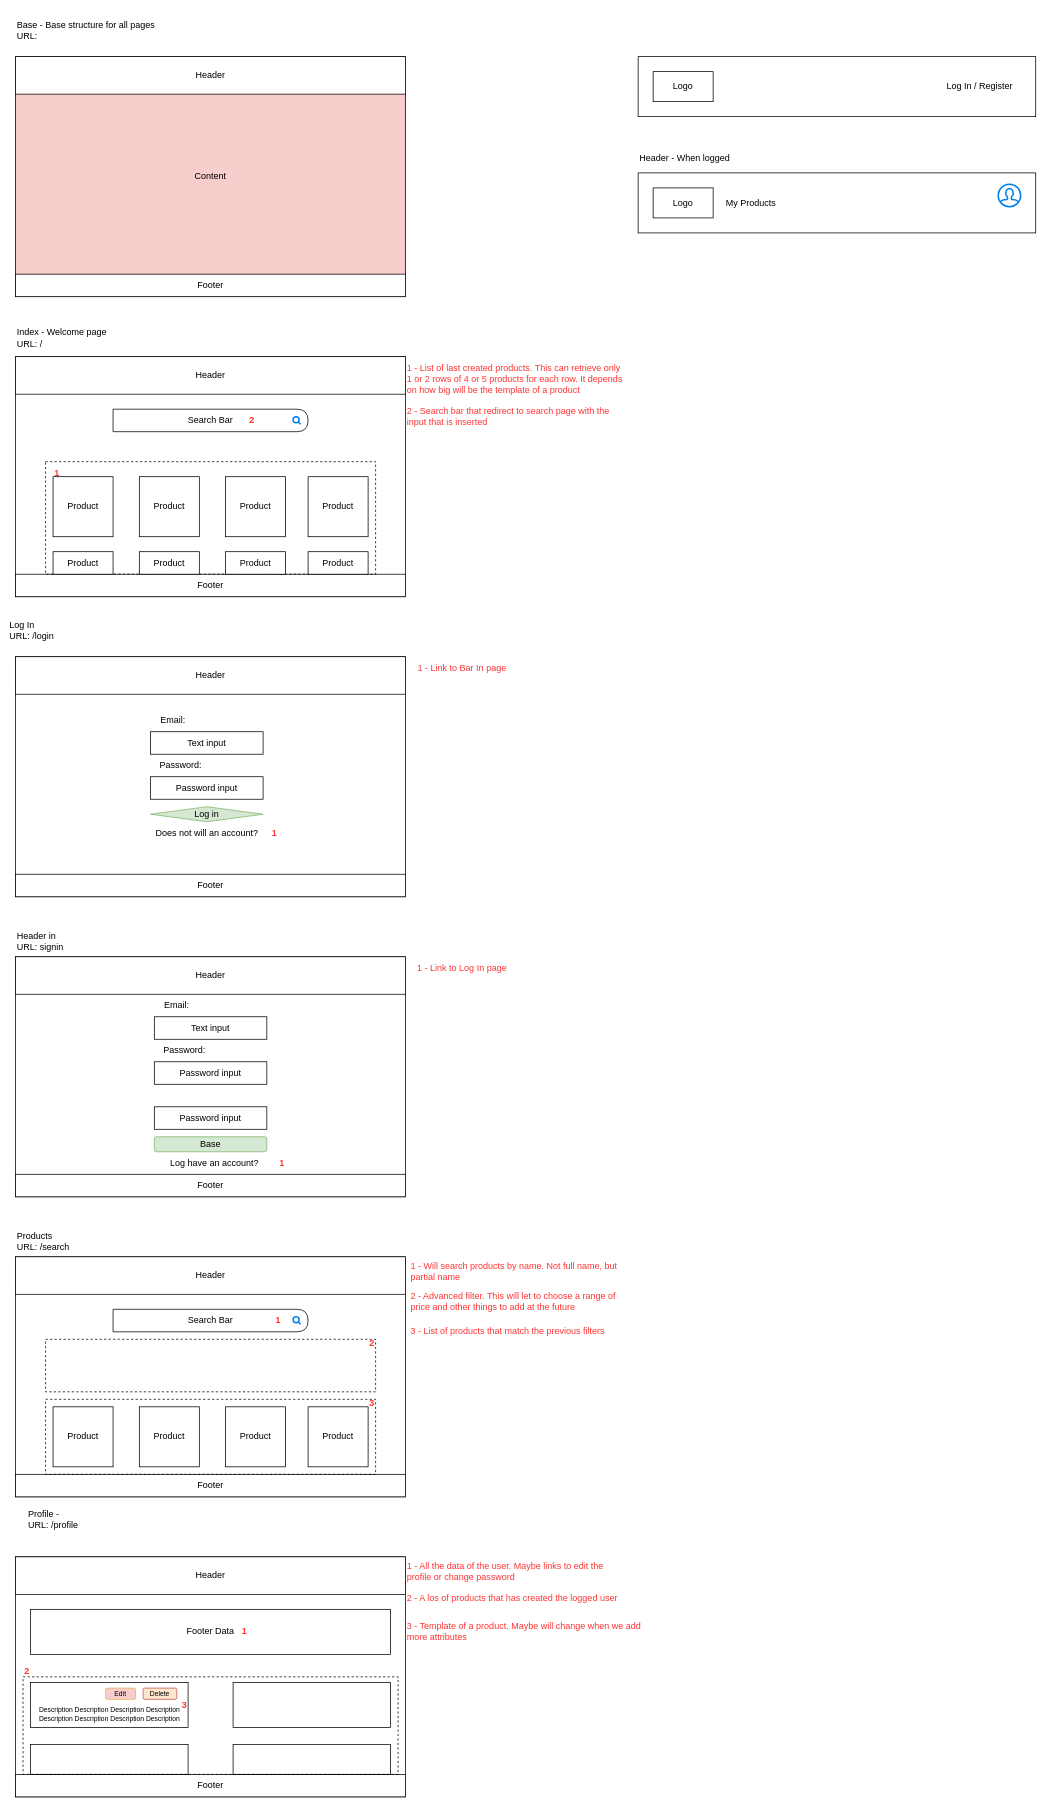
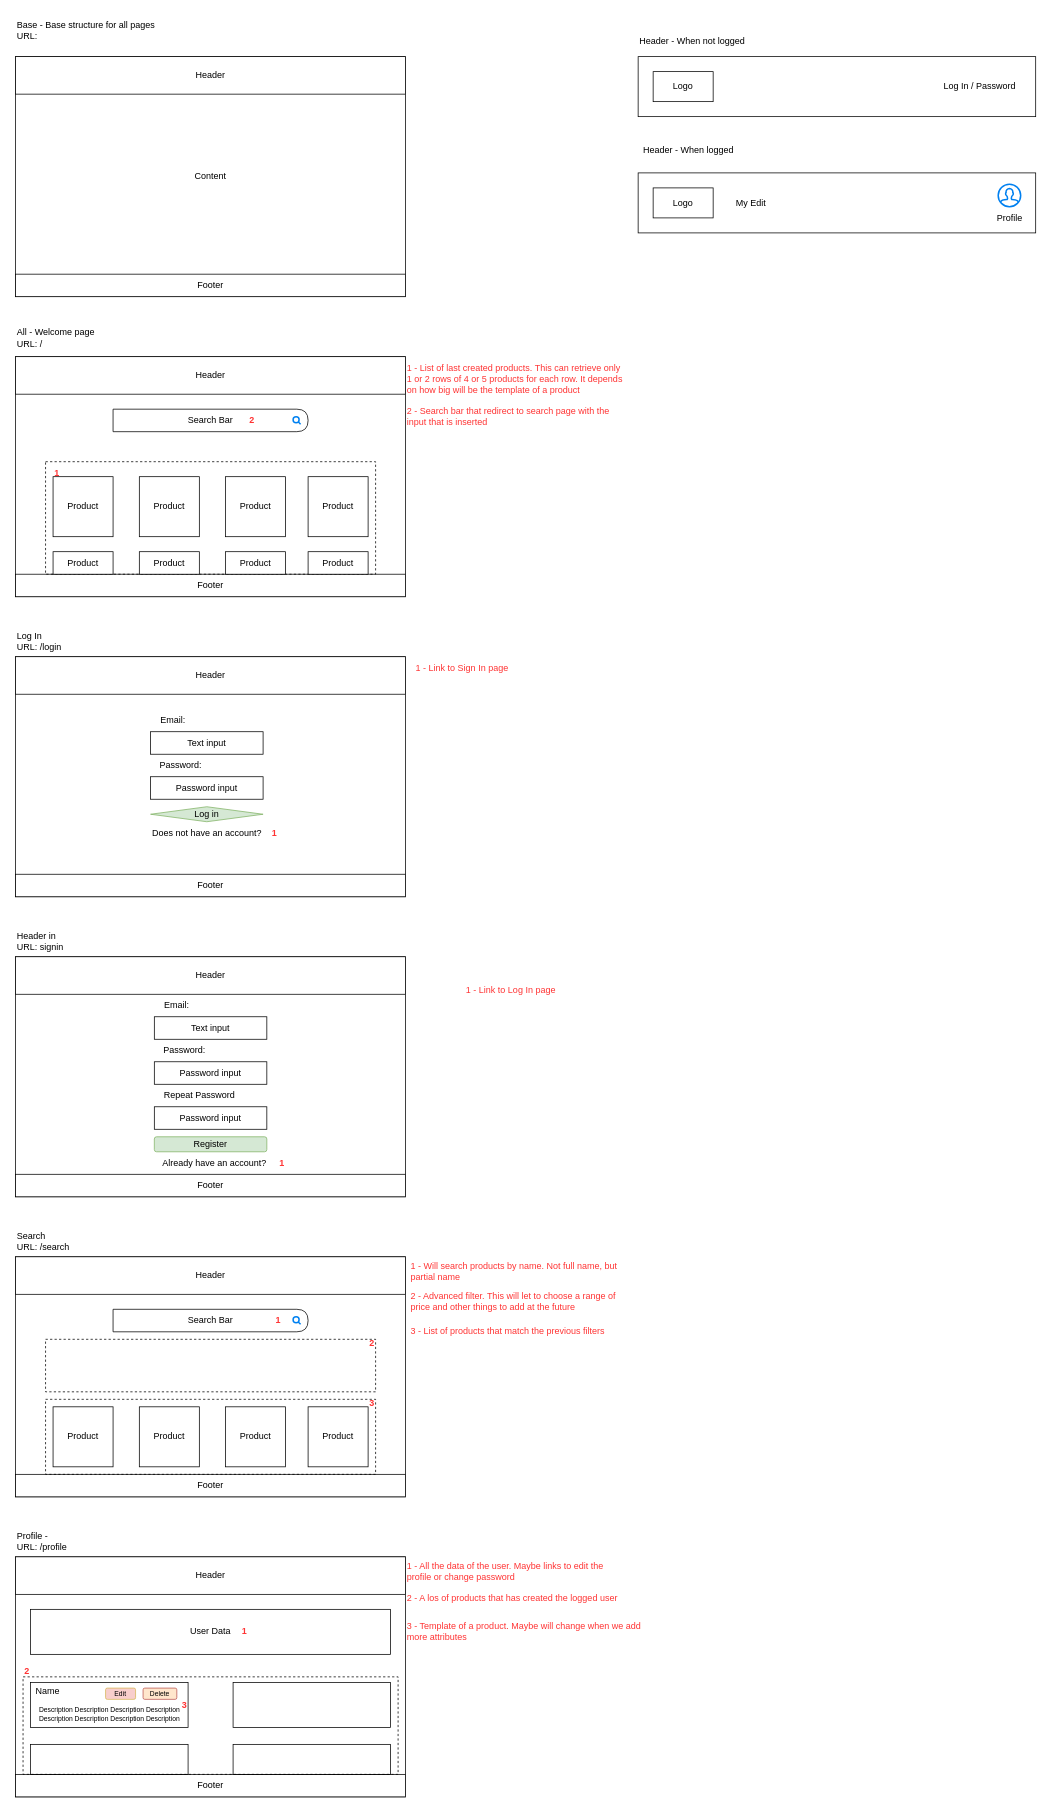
none -> (698, 42)
(980, 87) -> (980, 87)
(690, 158) -> (694, 150)
(210, 177) -> (210, 177)
(751, 203) -> (751, 203)
none -> (1009, 218)
(63, 338) -> (55, 338)
(38, 630) -> (45, 642)
(462, 668) -> (462, 668)
(207, 833) -> (207, 833)
(462, 968) -> (510, 990)
none -> (199, 1095)
(210, 1144) -> (210, 1144)
(215, 1163) -> (215, 1163)
(45, 1242) -> (45, 1242)
(60, 1519) -> (49, 1542)
(210, 1632) -> (210, 1632)
none -> (47, 1691)
